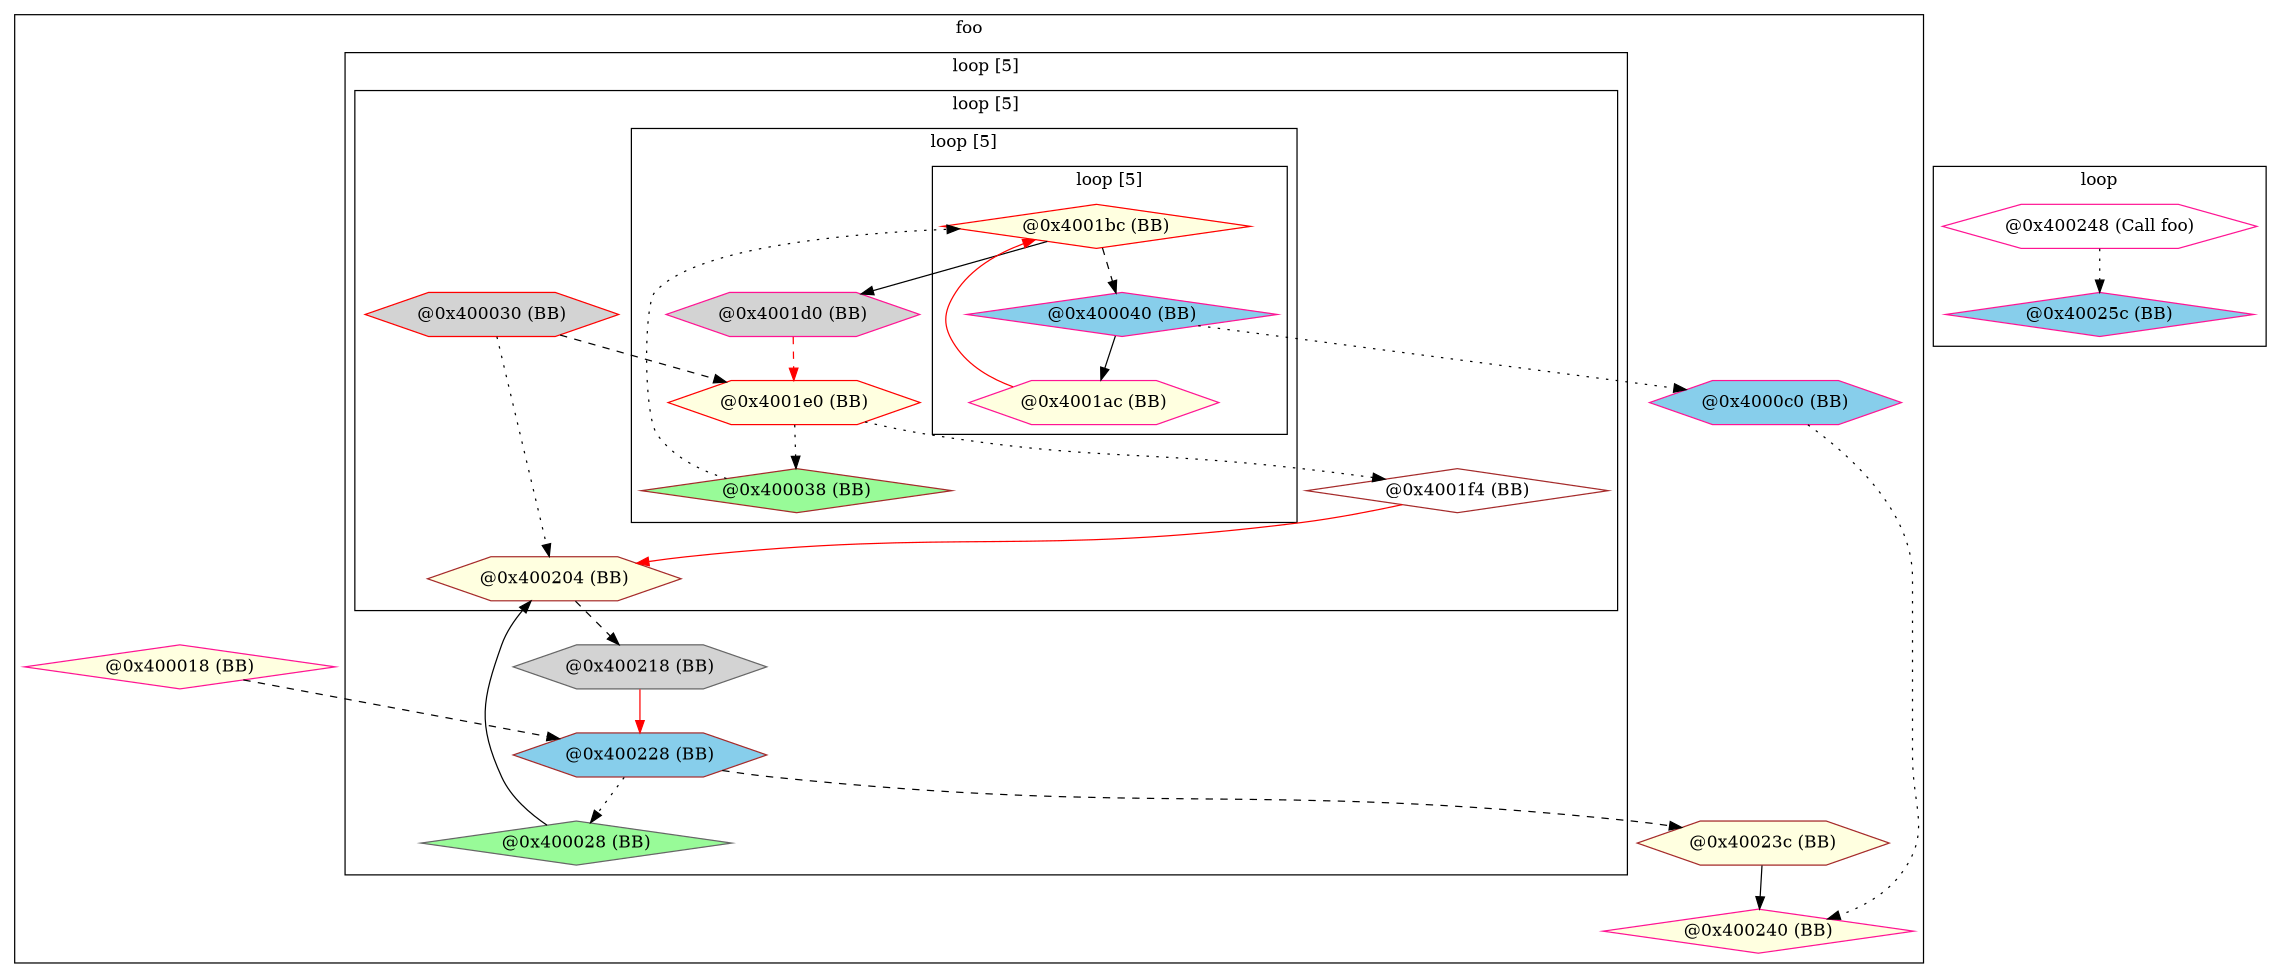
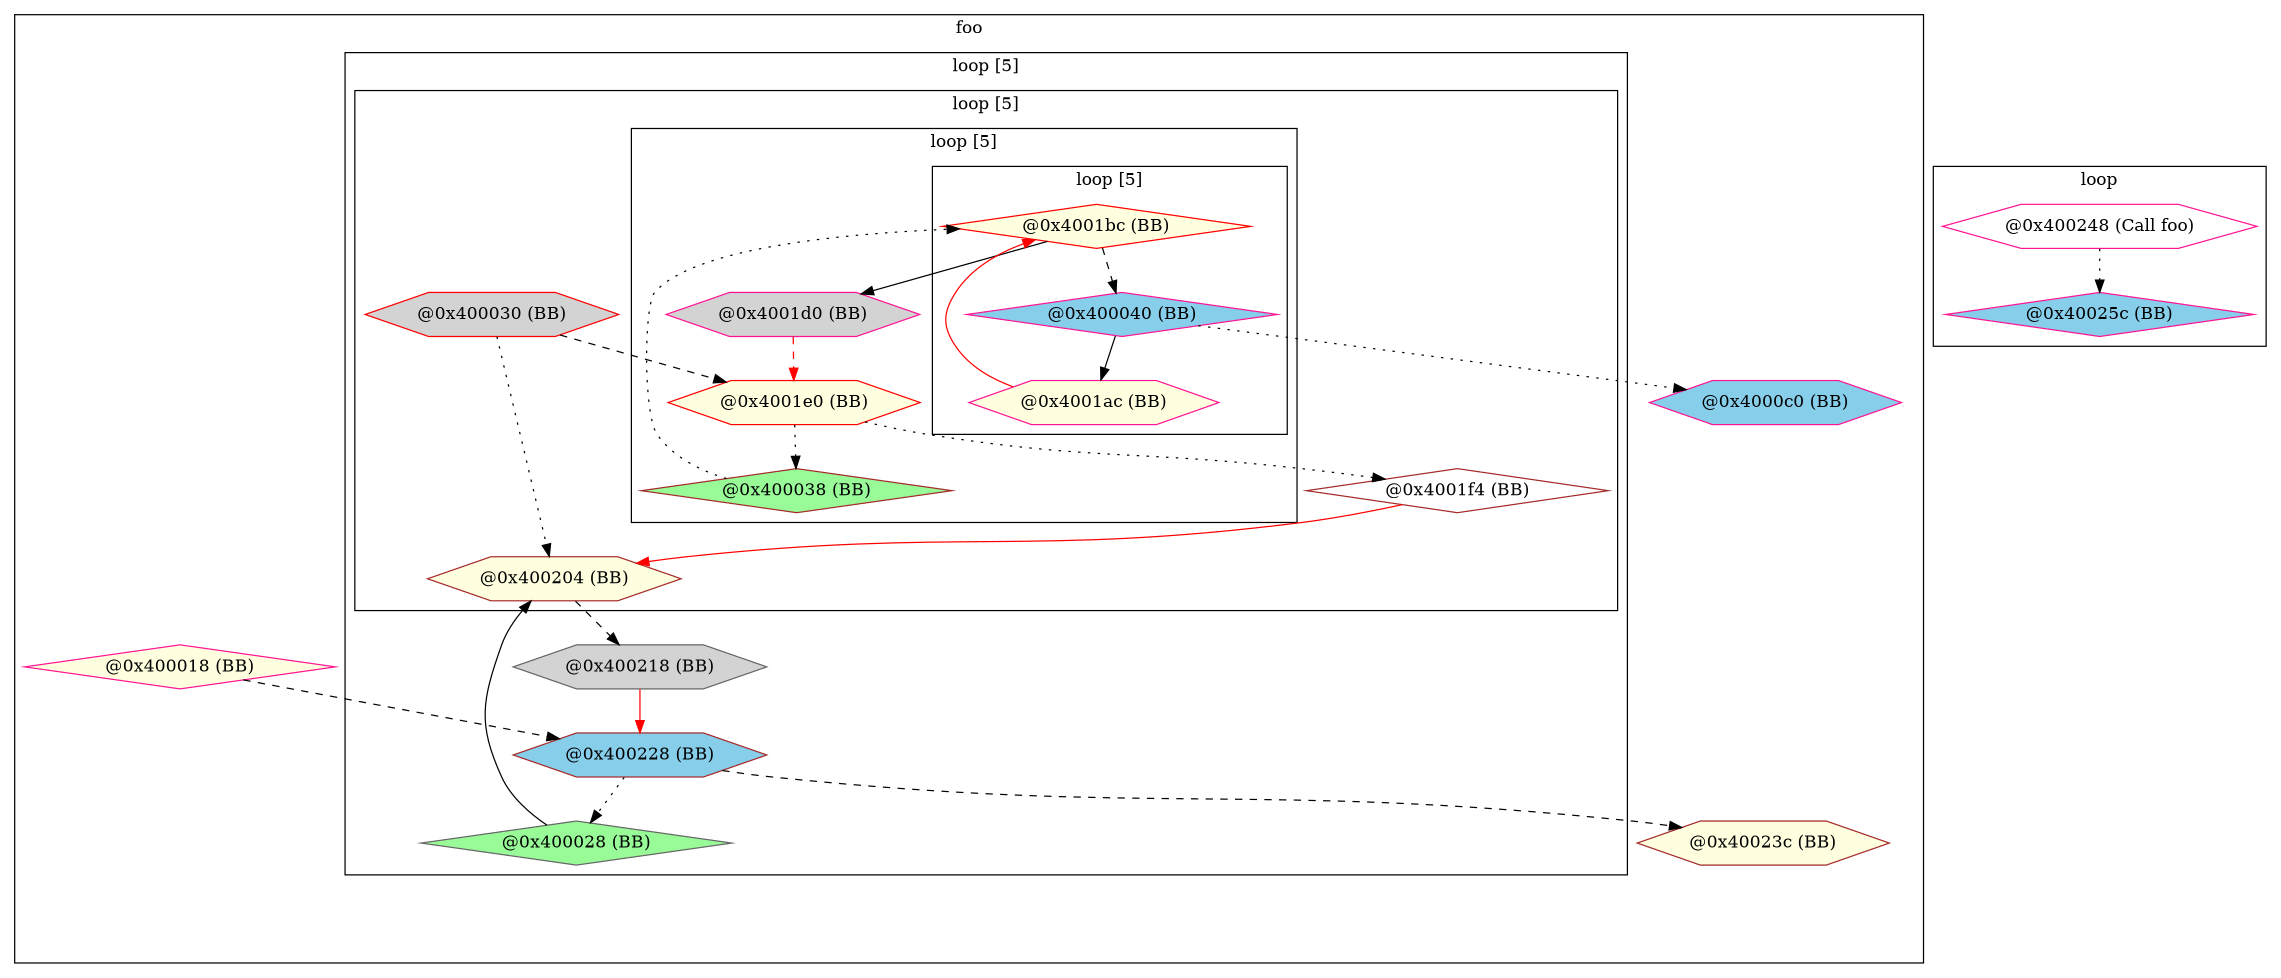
(1758, 931) -> none
